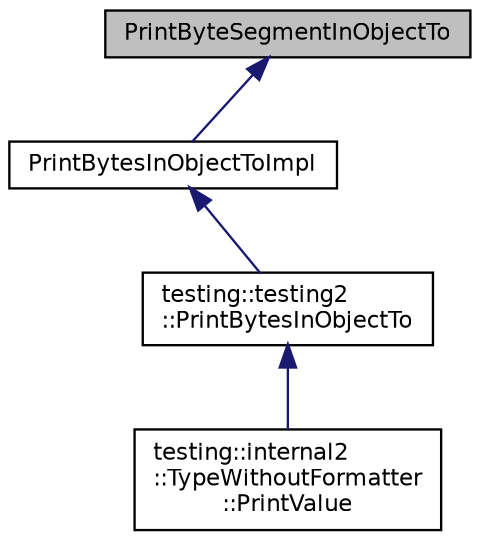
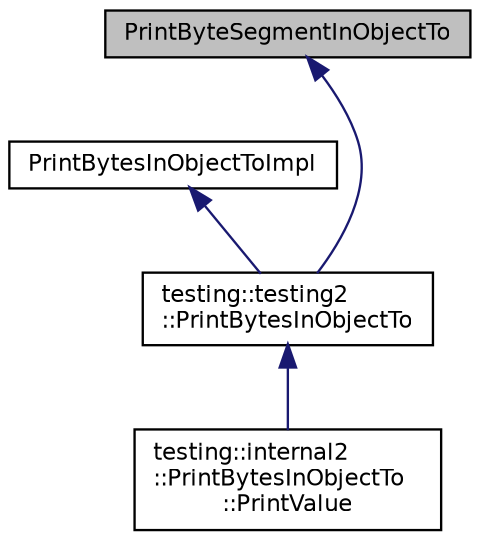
(222, 109) -> (361, 175)
(288, 480) -> (288, 480)
